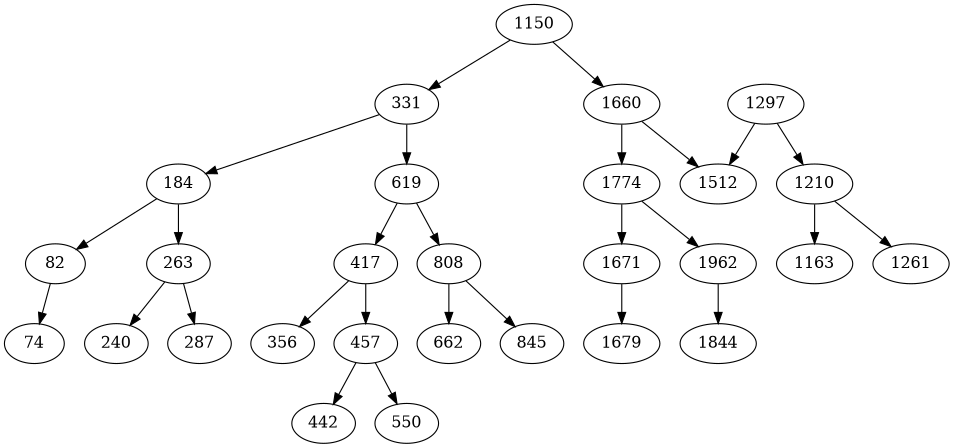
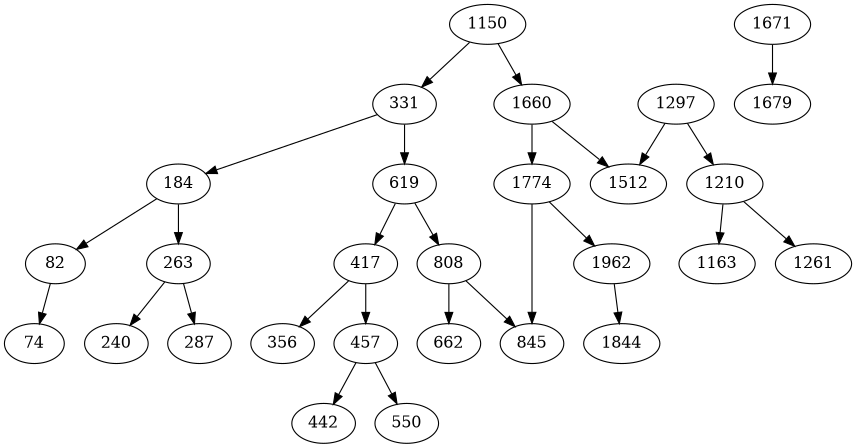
(622, 218) -> (532, 258)
